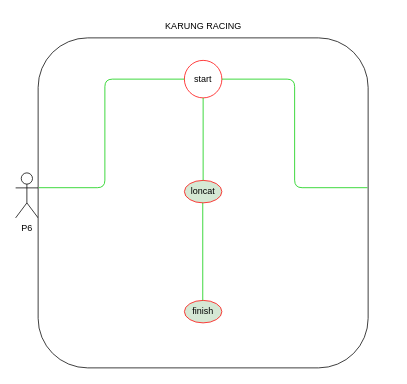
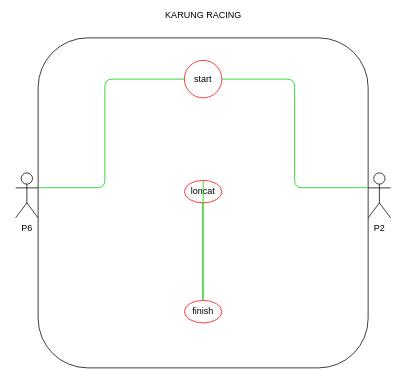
(203, 27) -> (203, 15)
(203, 139) -> (203, 190)
(203, 192) -> (203, 192)
none -> (379, 195)
(203, 312) -> (203, 312)
